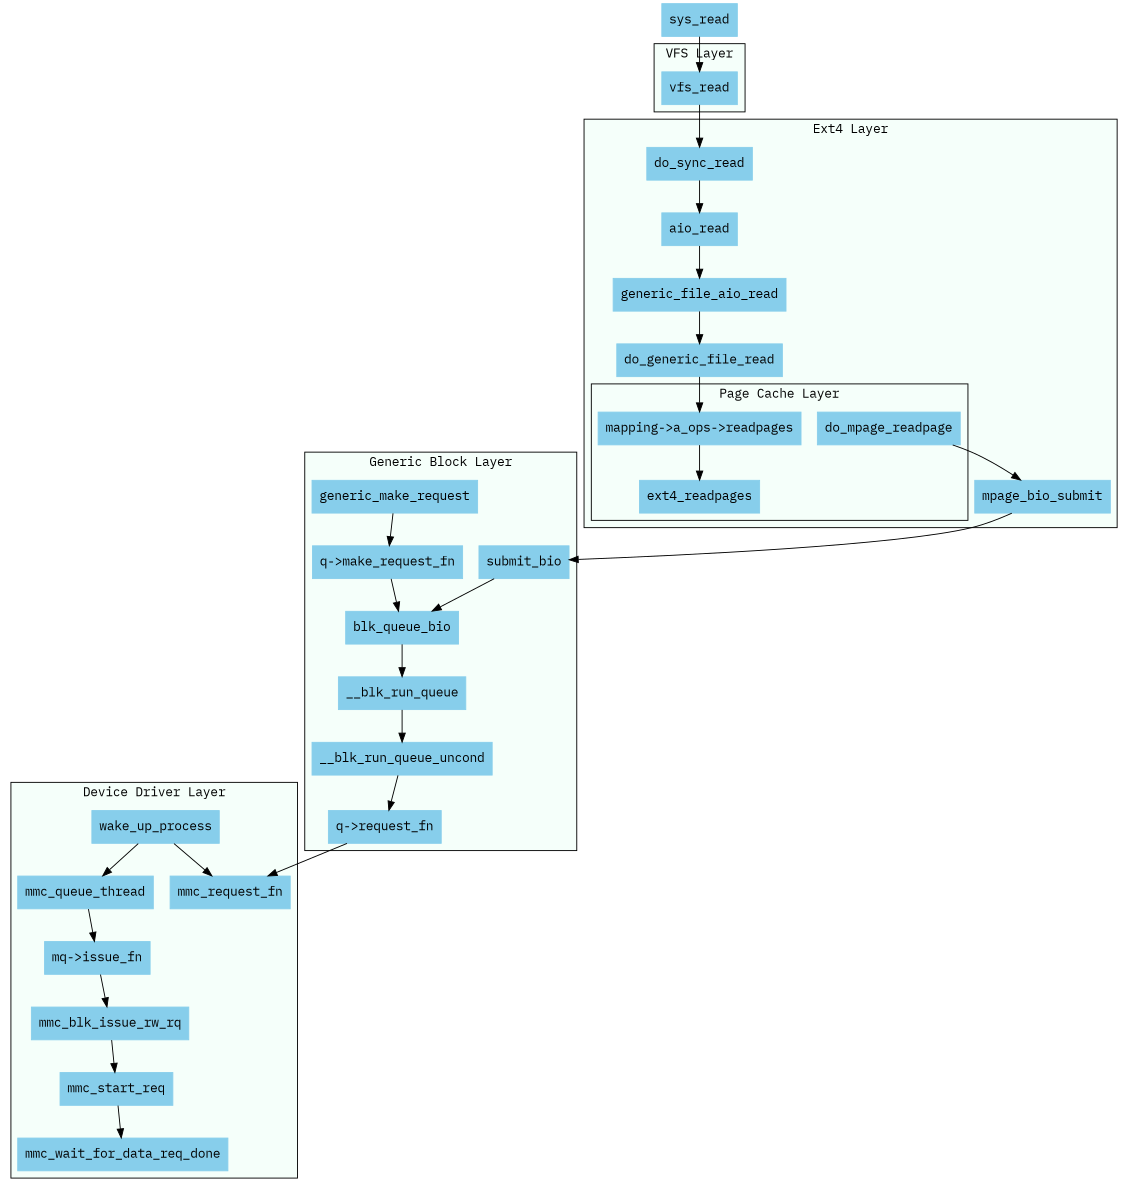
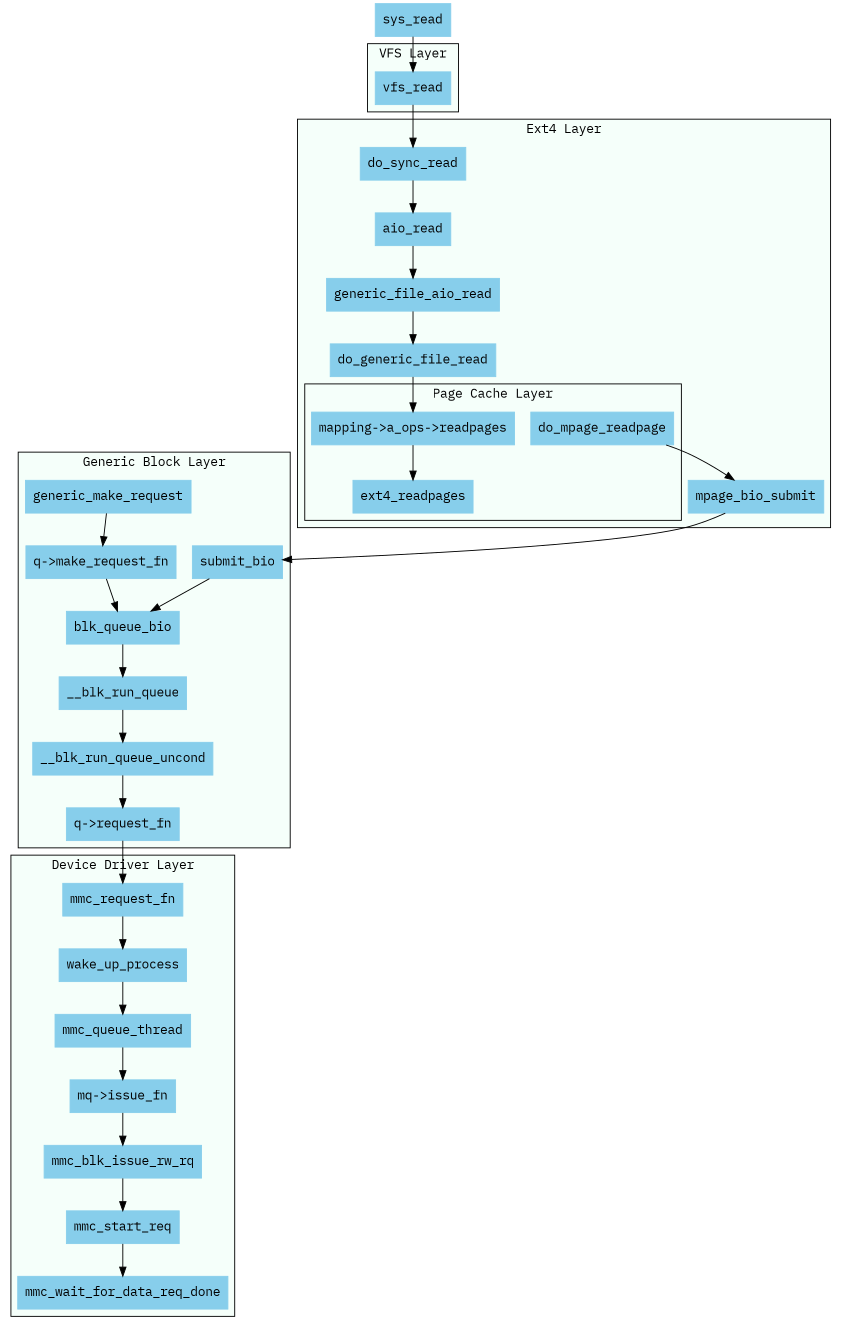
(189, 857) -> (123, 928)
